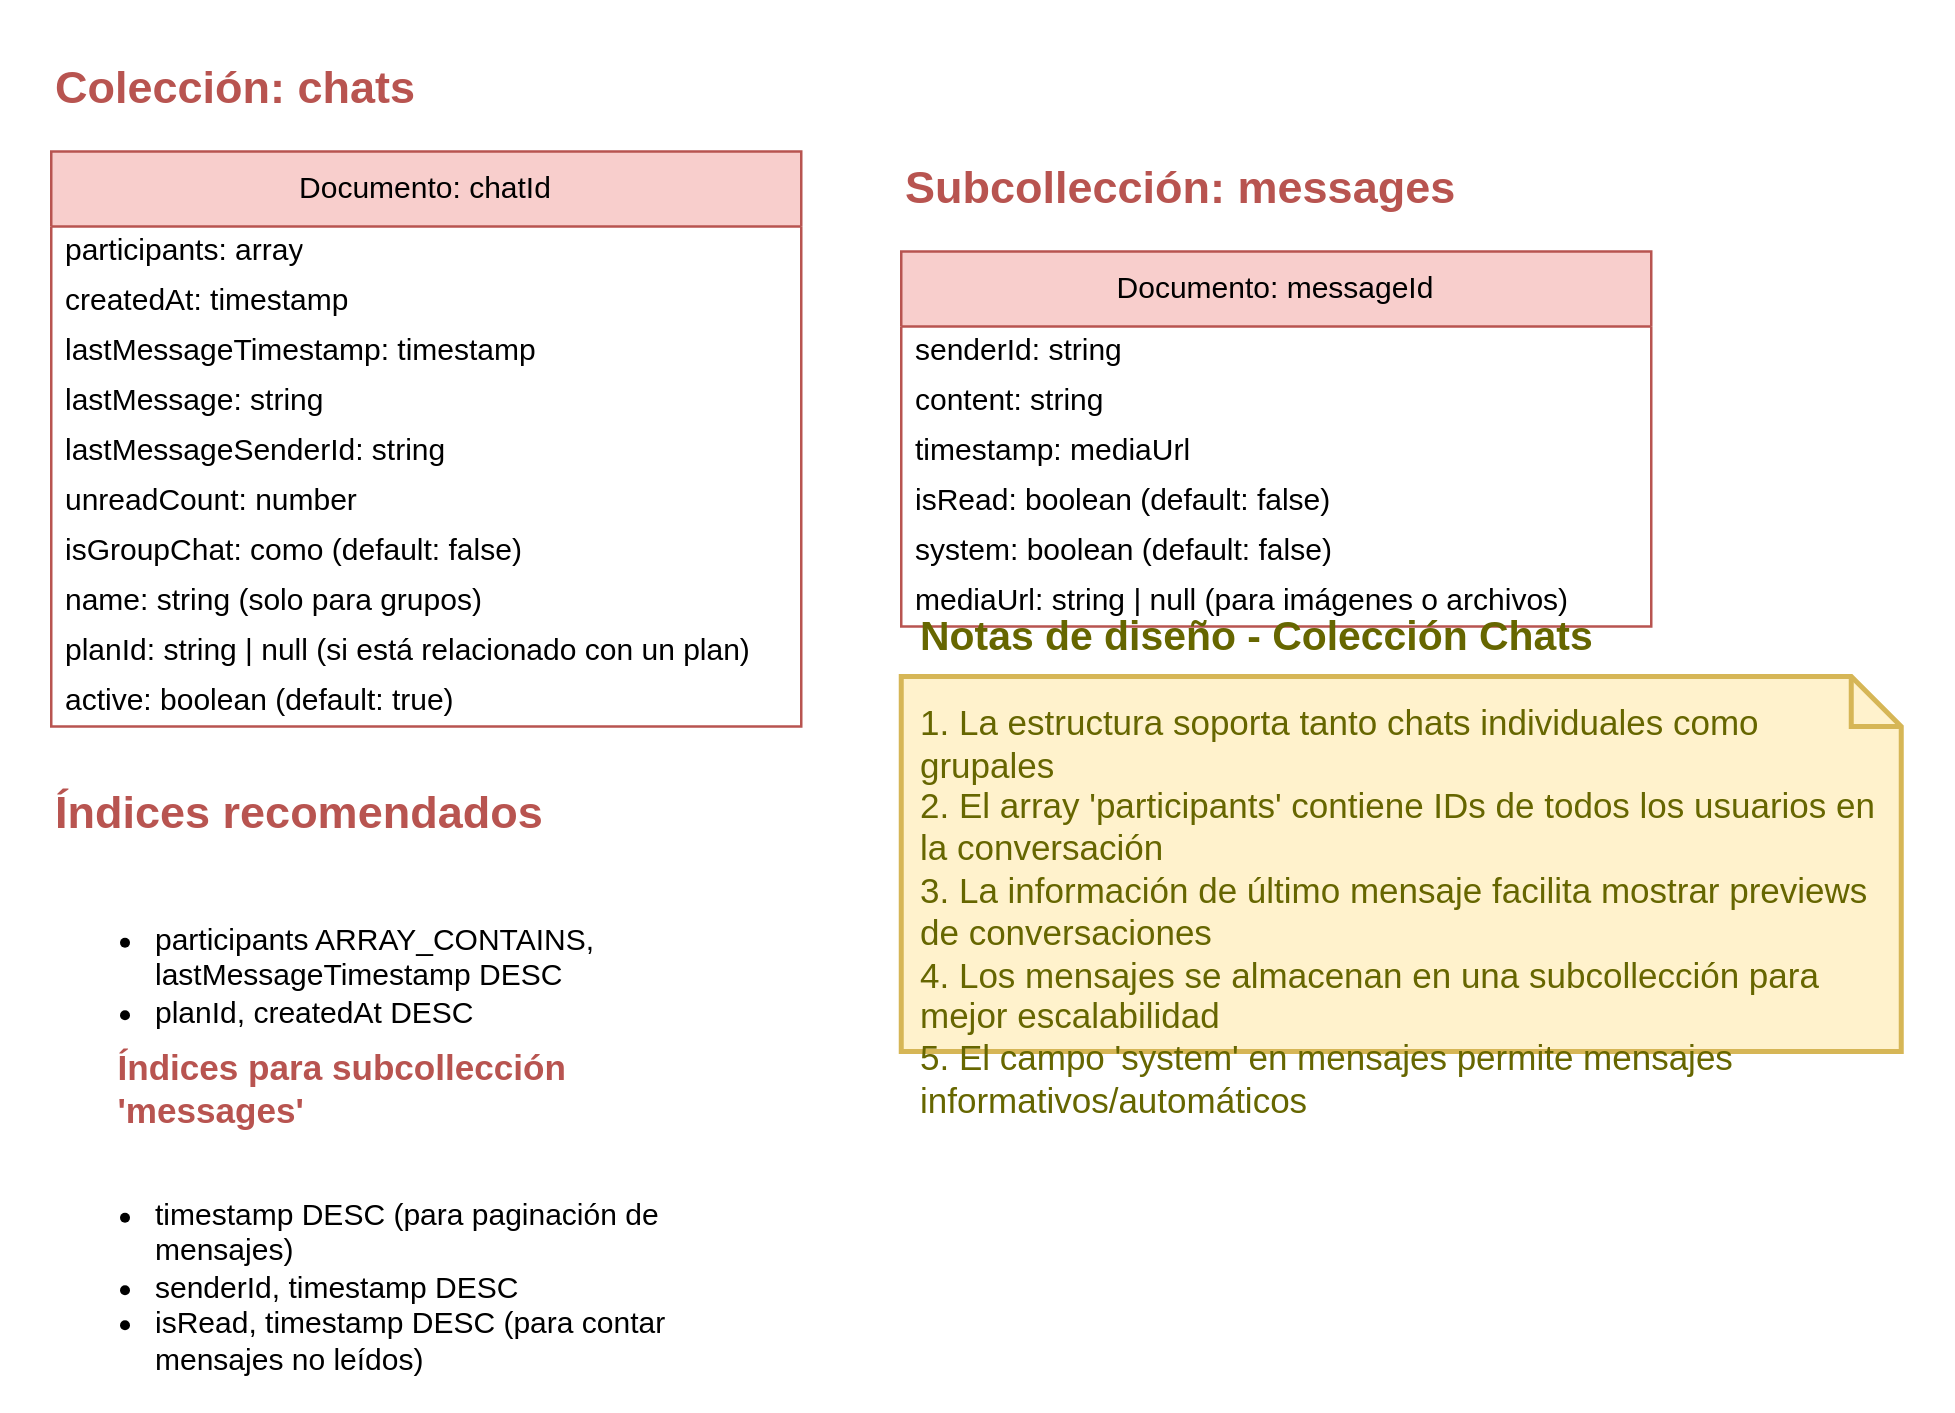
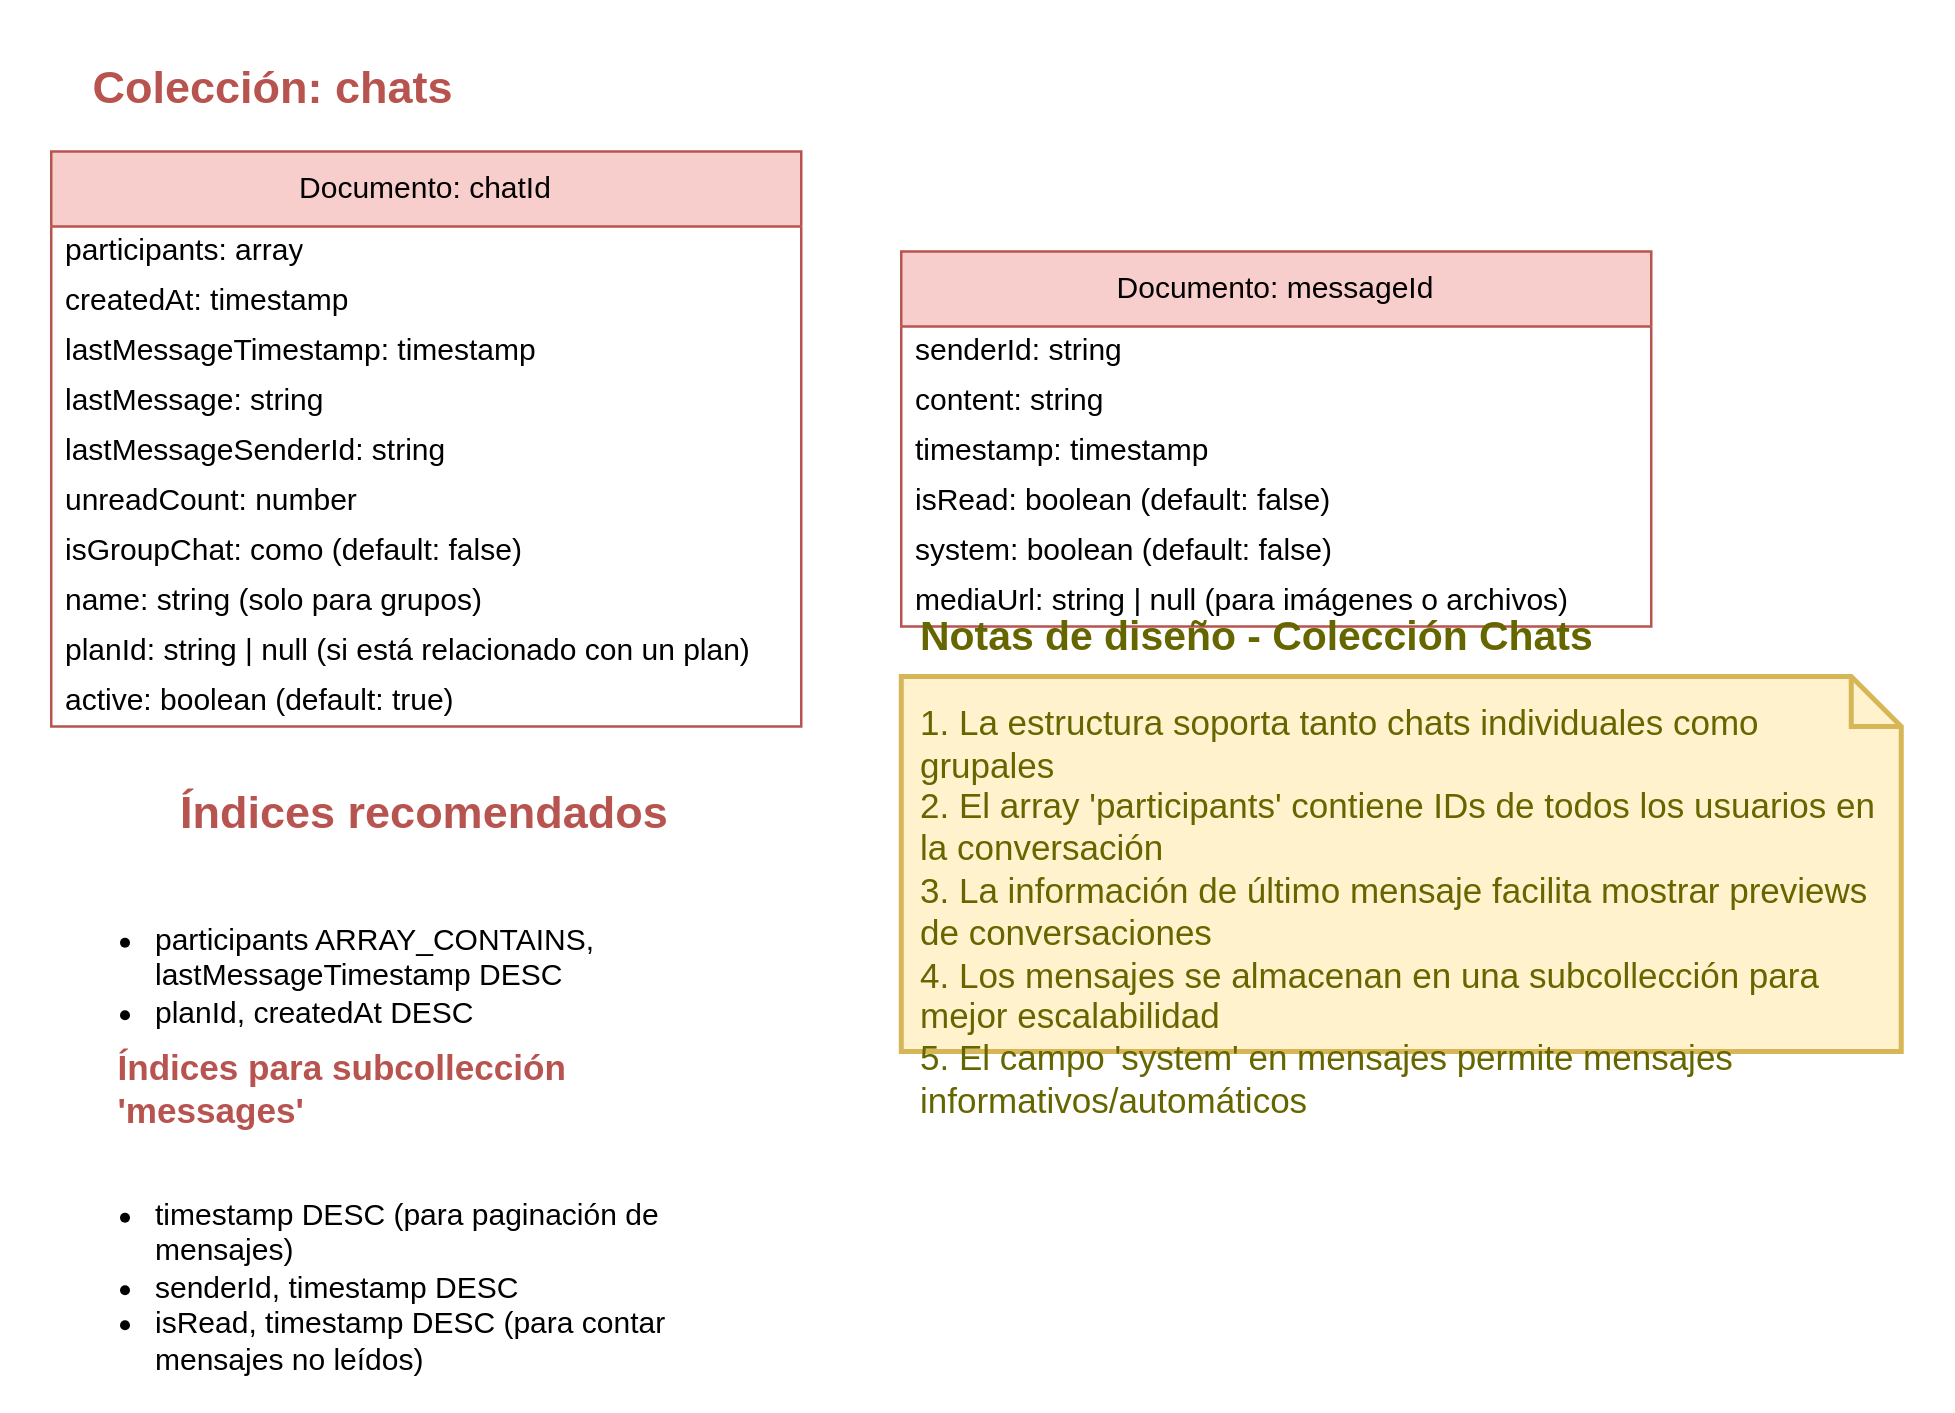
(364, 89) -> (401, 89)
(1214, 189) -> none
(1056, 451) -> (1069, 451)
(364, 814) -> (489, 814)
